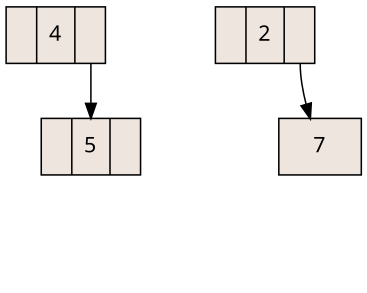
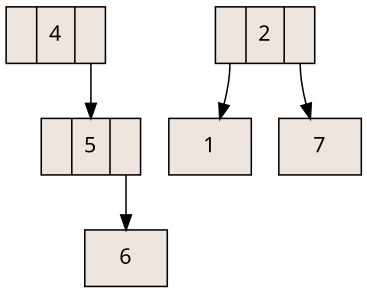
none -> (210, 147)
none -> (126, 258)
